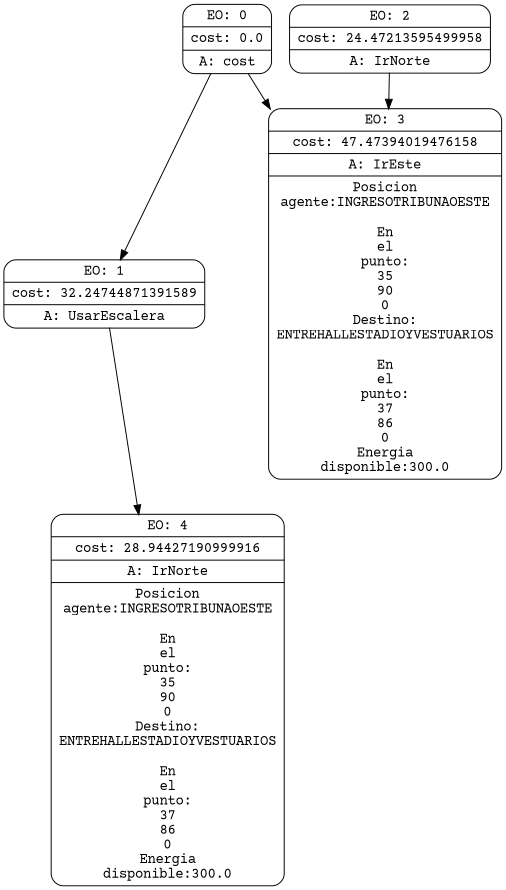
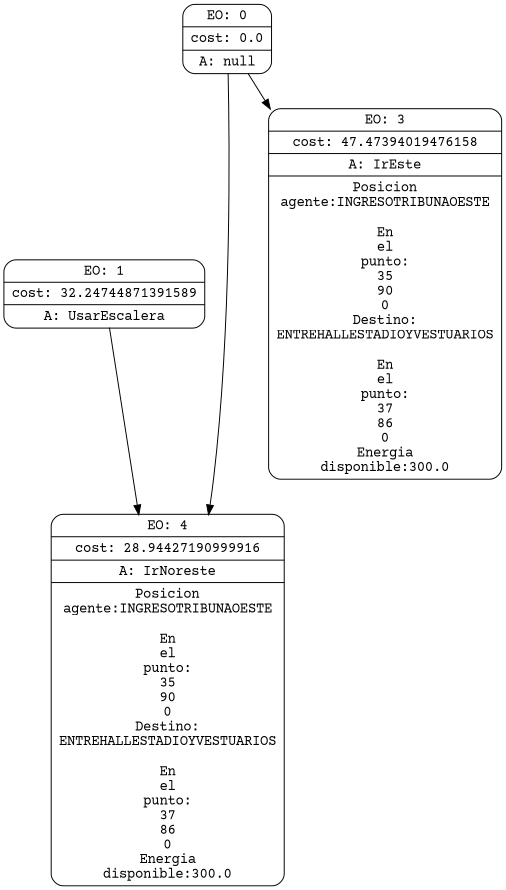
(390, 39) -> none
(227, 61) -> (227, 61)
(168, 162) -> (227, 289)
(168, 571) -> (168, 571)
